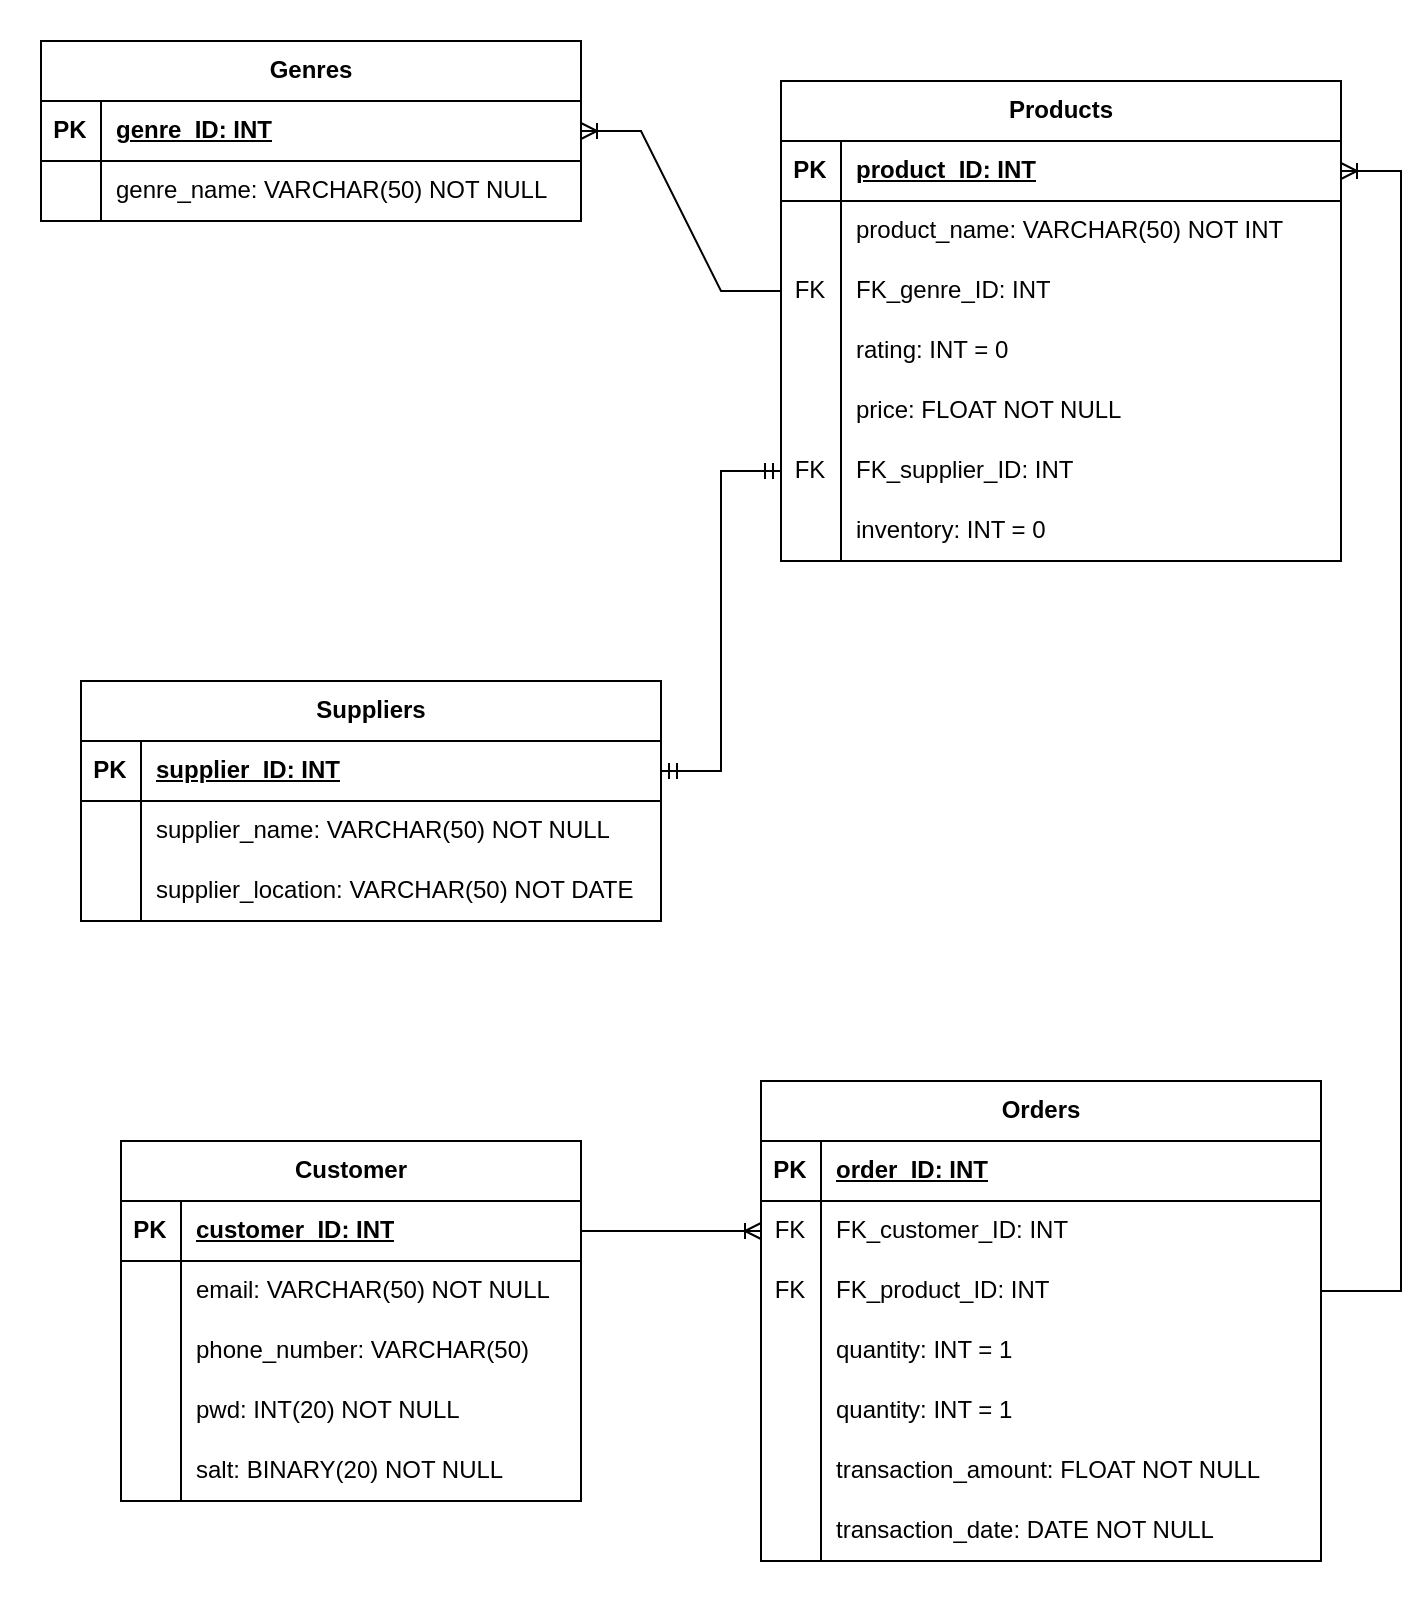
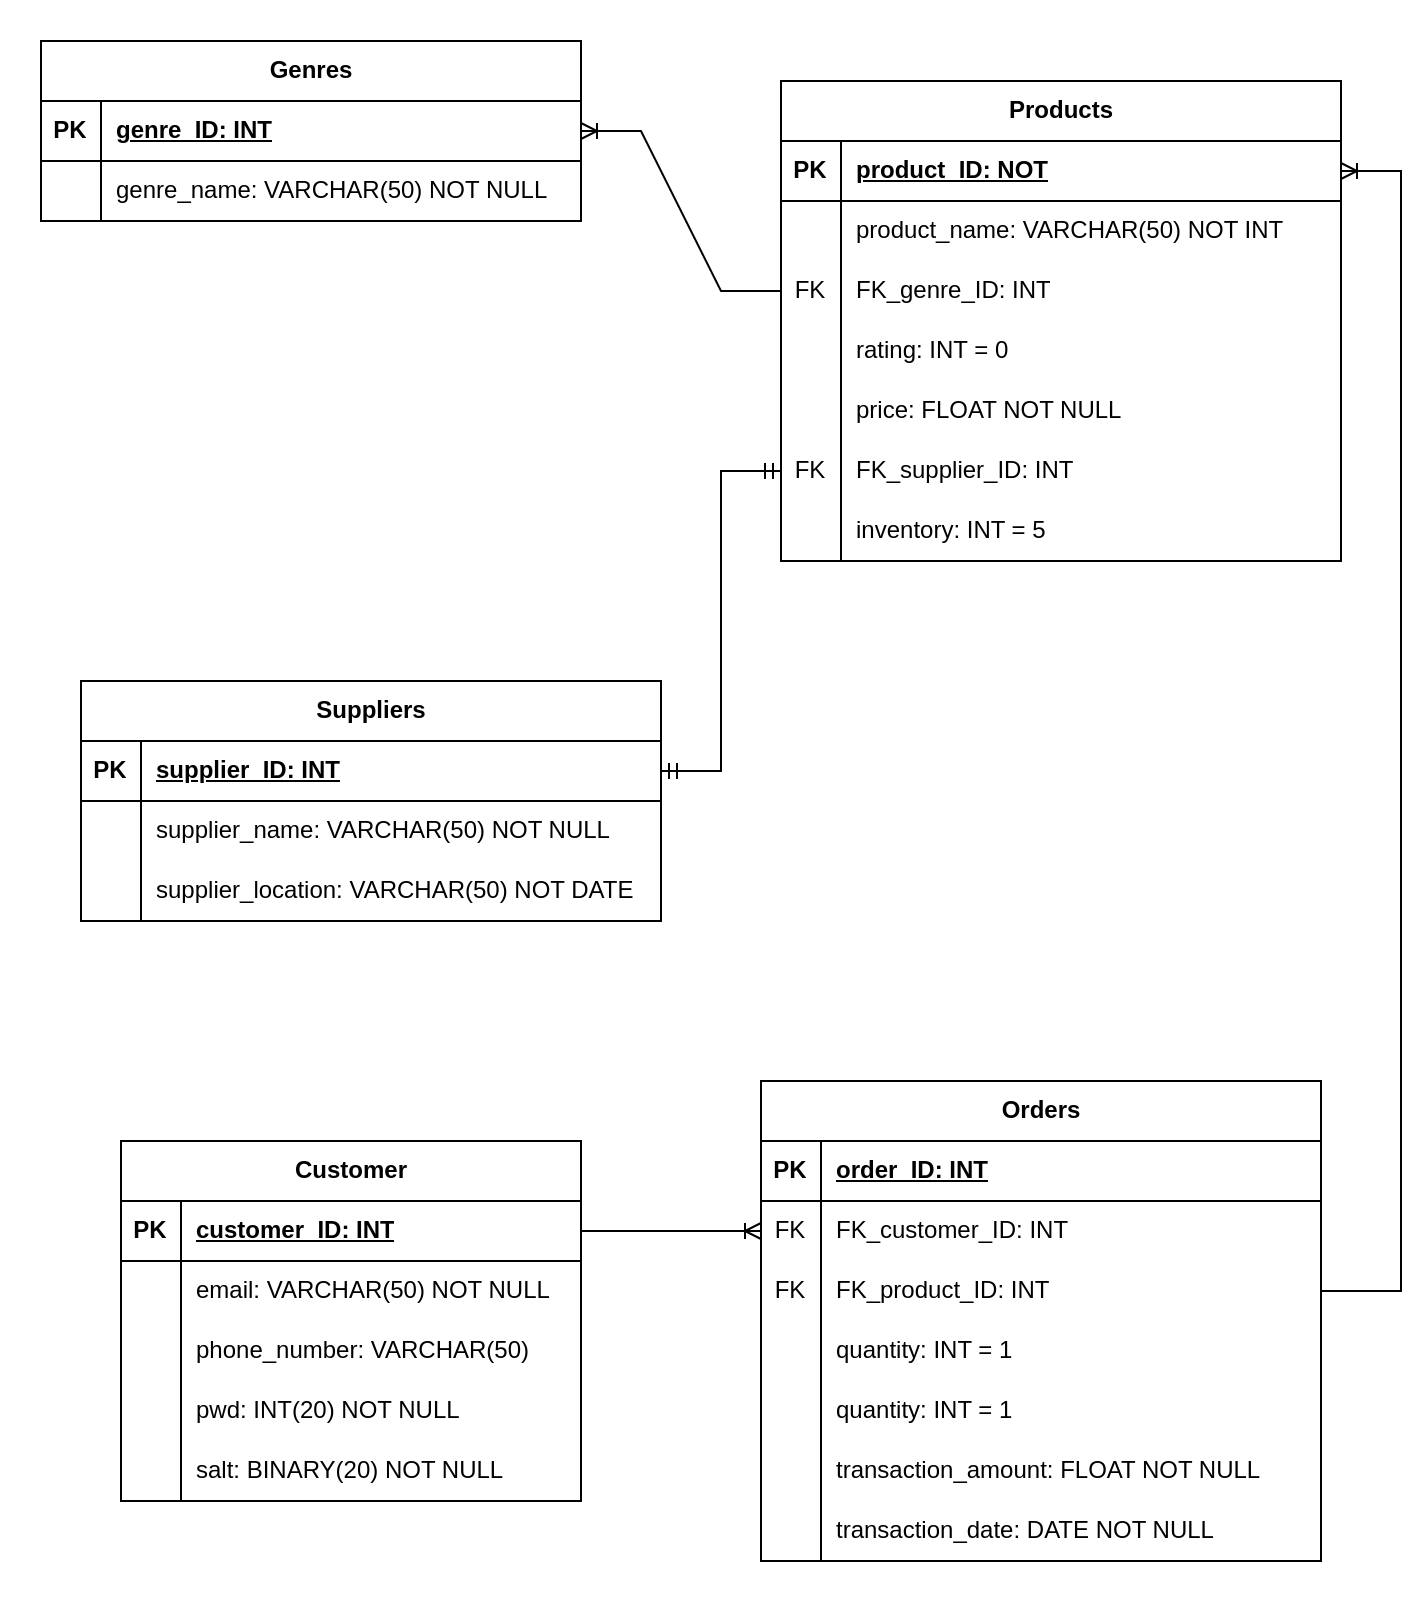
(952, 171) -> (952, 171)
(962, 531) -> (962, 531)
